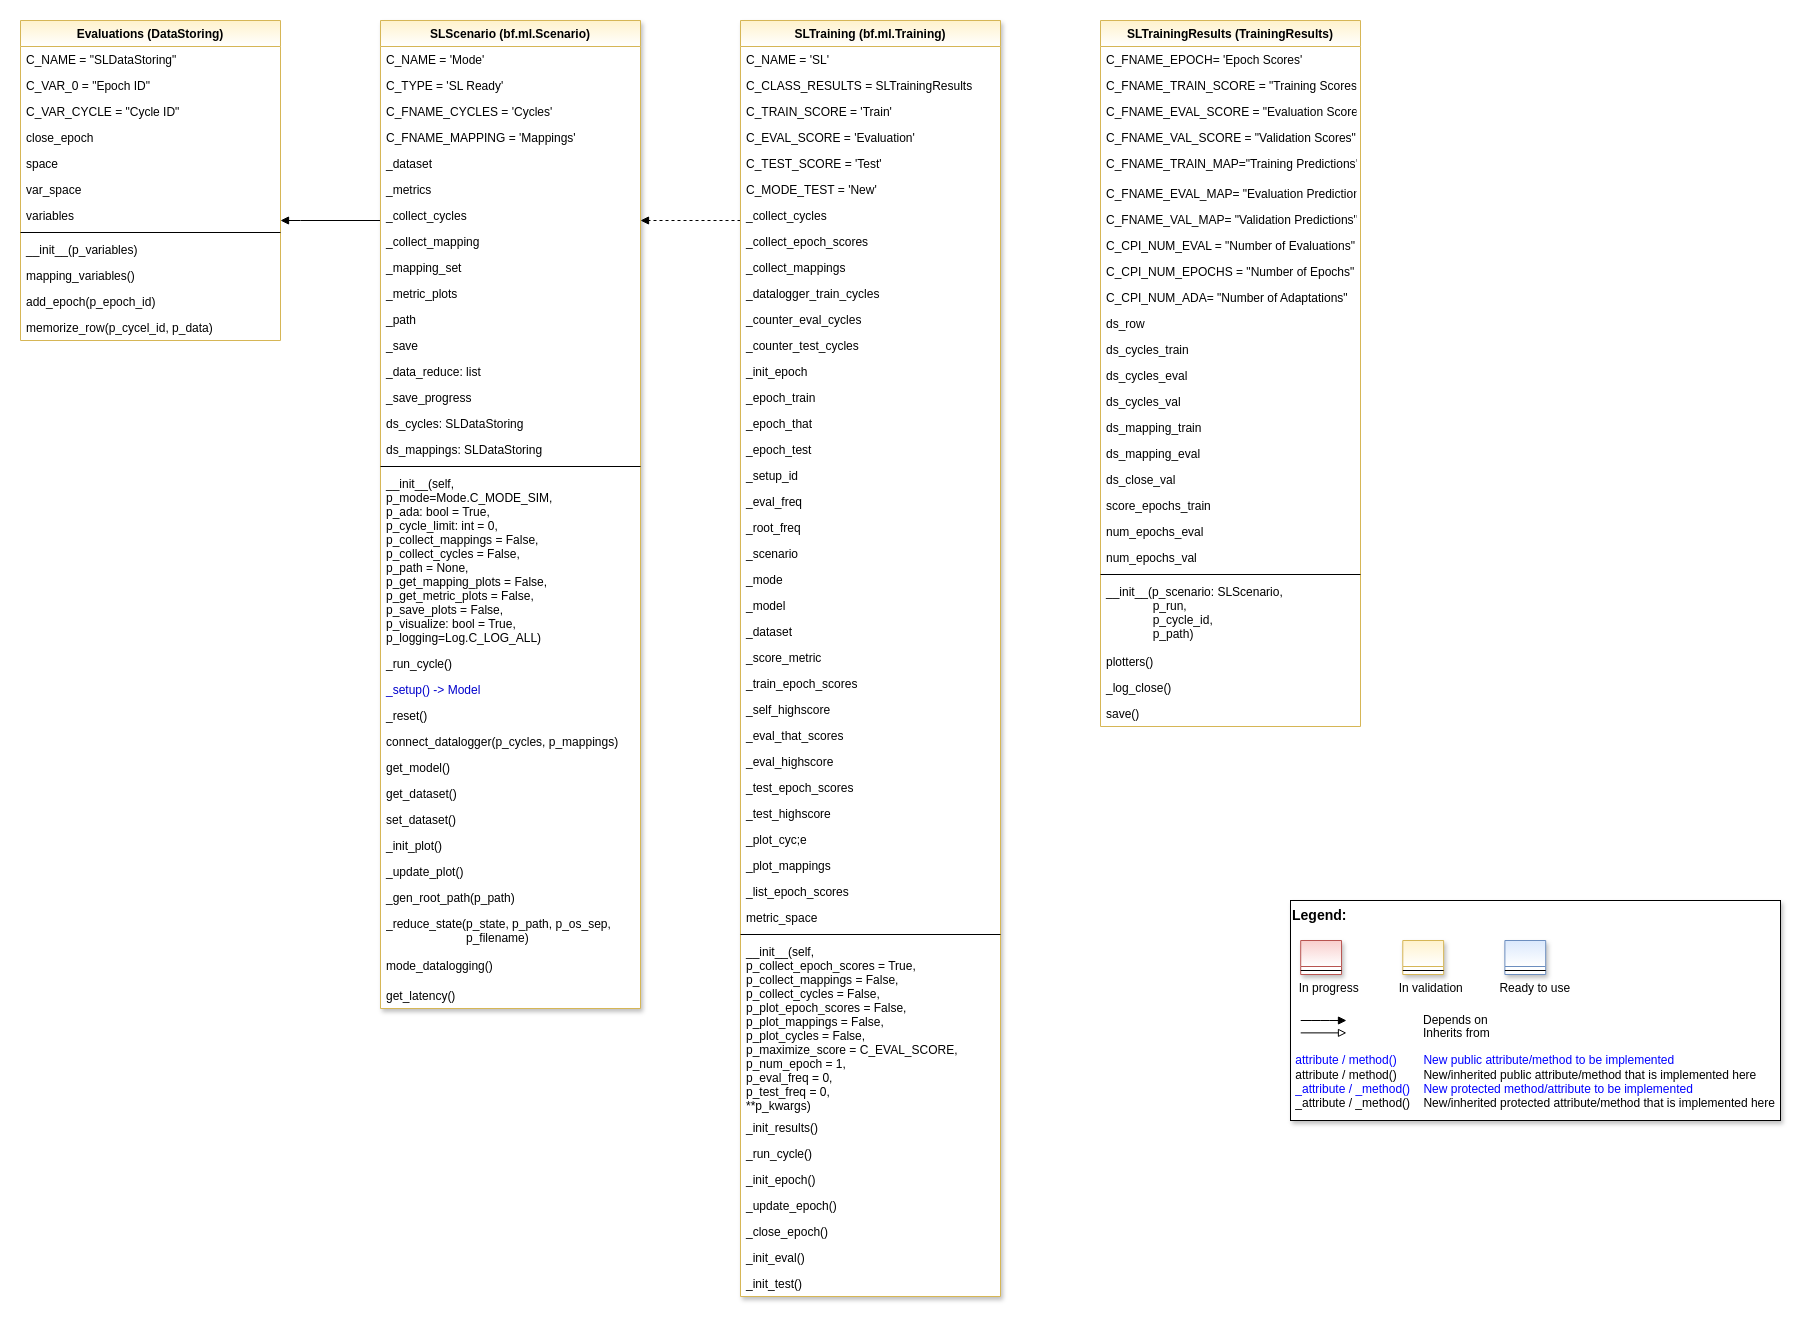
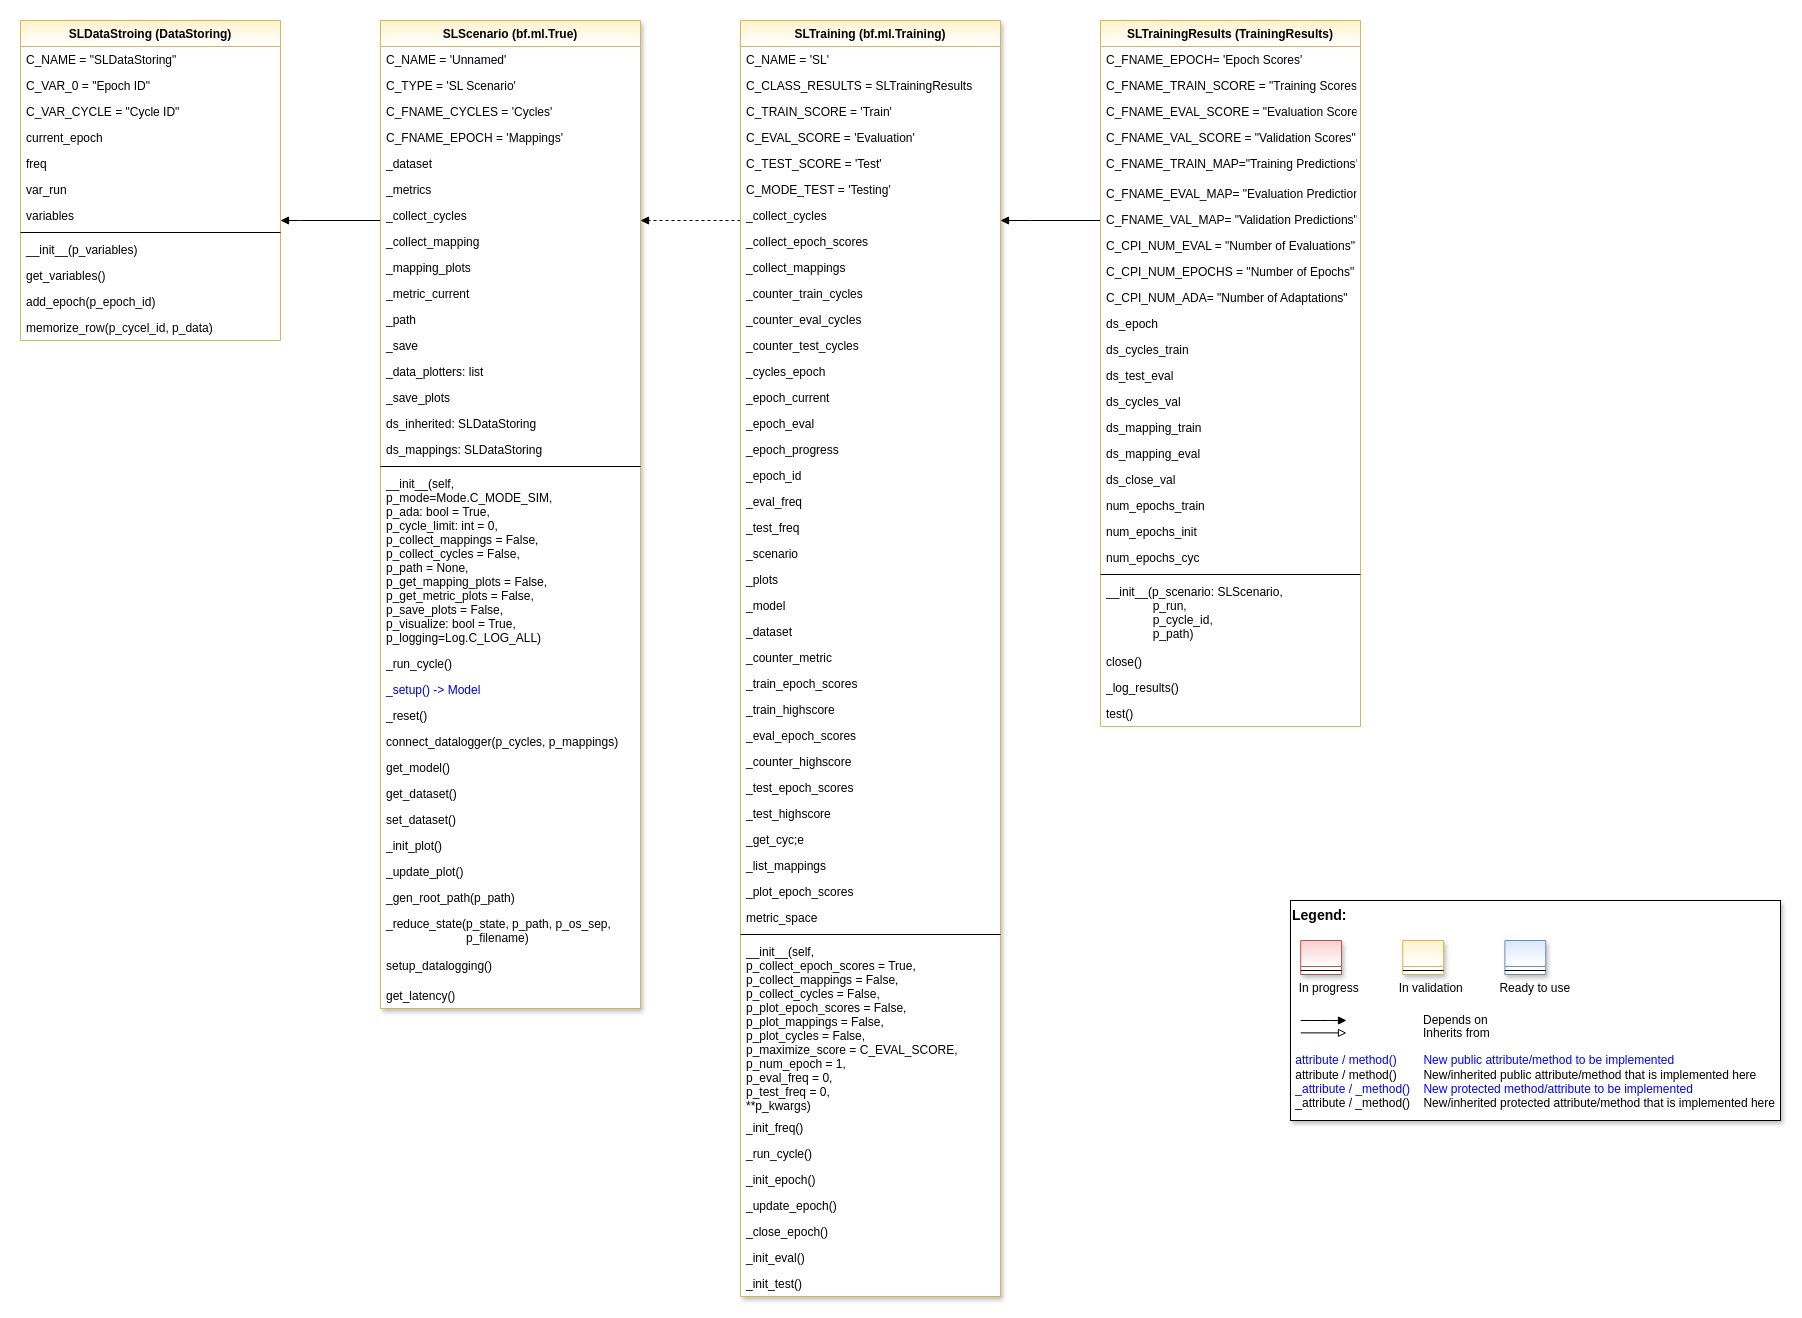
(150, 34) -> (150, 34)
(510, 34) -> (510, 34)
(430, 60) -> (440, 60)
(442, 86) -> (451, 86)
(61, 138) -> (70, 138)
(472, 138) -> (466, 138)
(43, 164) -> (39, 164)
(56, 190) -> (50, 190)
(804, 190) -> (815, 190)
none -> (1056, 221)
(425, 268) -> (430, 268)
(85, 276) -> (73, 276)
(427, 294) -> (435, 294)
(822, 294) -> (813, 294)
(1126, 324) -> (1133, 324)
(440, 372) -> (445, 372)
(780, 372) -> (788, 372)
(1150, 376) -> (1145, 376)
(433, 398) -> (421, 398)
(785, 398) -> (793, 398)
(460, 424) -> (469, 424)
(783, 424) -> (781, 424)
(783, 450) -> (796, 450)
(775, 476) -> (775, 476)
(1165, 506) -> (1158, 506)
(780, 528) -> (780, 528)
(1155, 532) -> (1153, 532)
(1151, 558) -> (1153, 558)
(763, 580) -> (765, 580)
(788, 658) -> (795, 658)
(1138, 662) -> (1128, 662)
(1143, 688) -> (1150, 688)
(793, 710) -> (797, 710)
(1126, 714) -> (1126, 714)
(802, 736) -> (805, 736)
(793, 762) -> (805, 762)
(780, 840) -> (778, 840)
(790, 866) -> (788, 866)
(803, 892) -> (805, 892)
(444, 967) -> (447, 967)
(792, 1128) -> (783, 1128)
